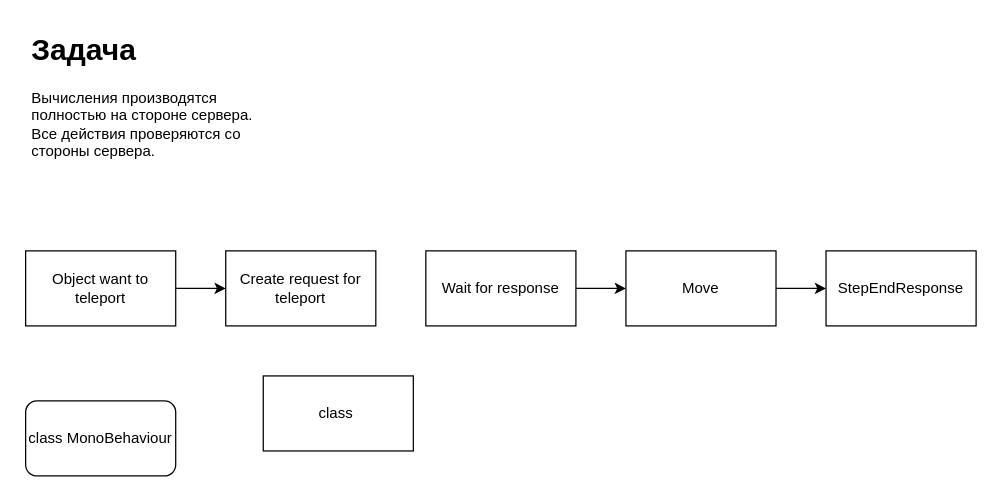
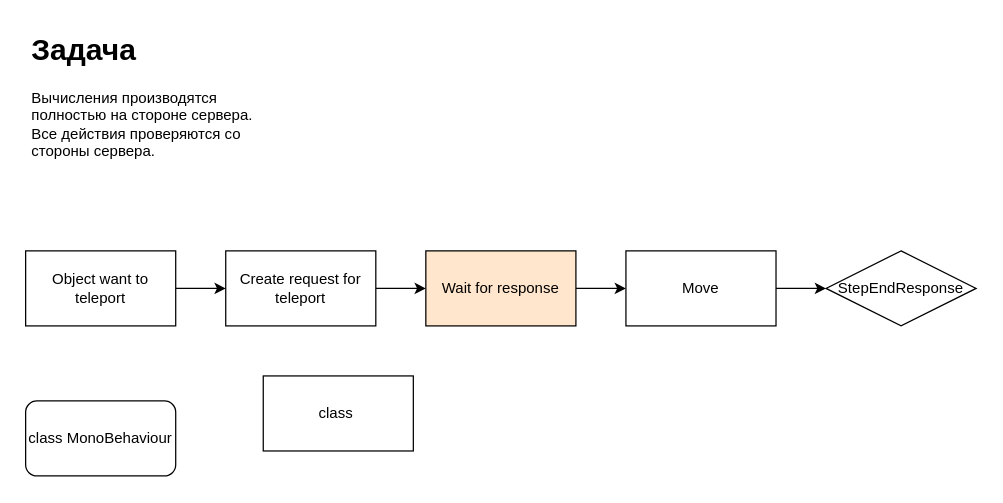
none -> (397, 288)
(501, 288) -> (501, 288)
(901, 288) -> (901, 288)
